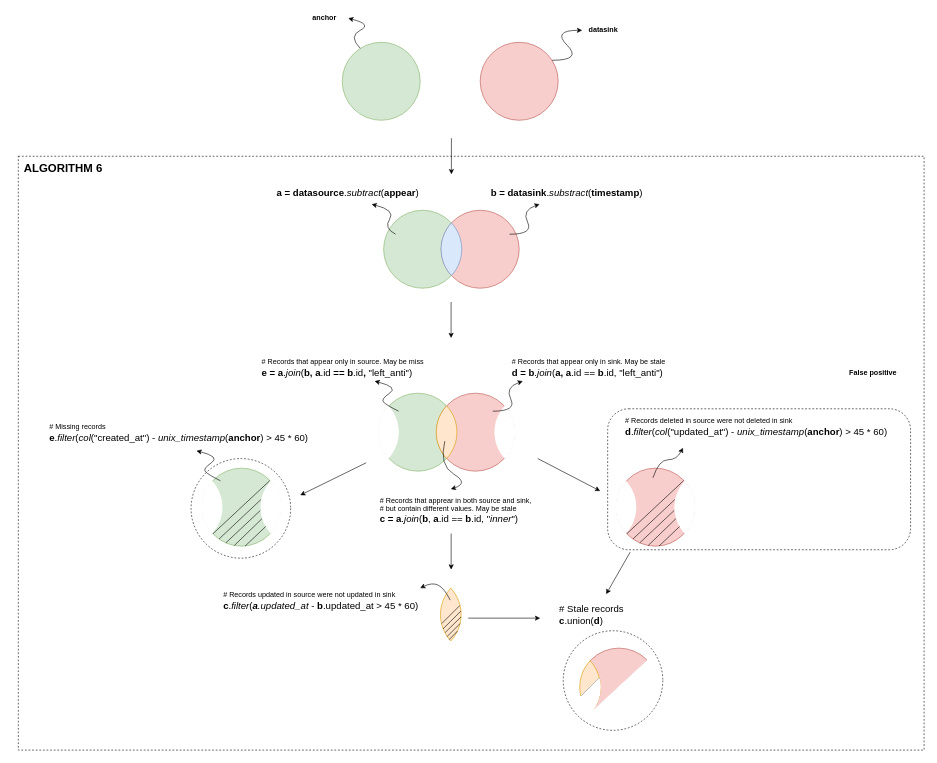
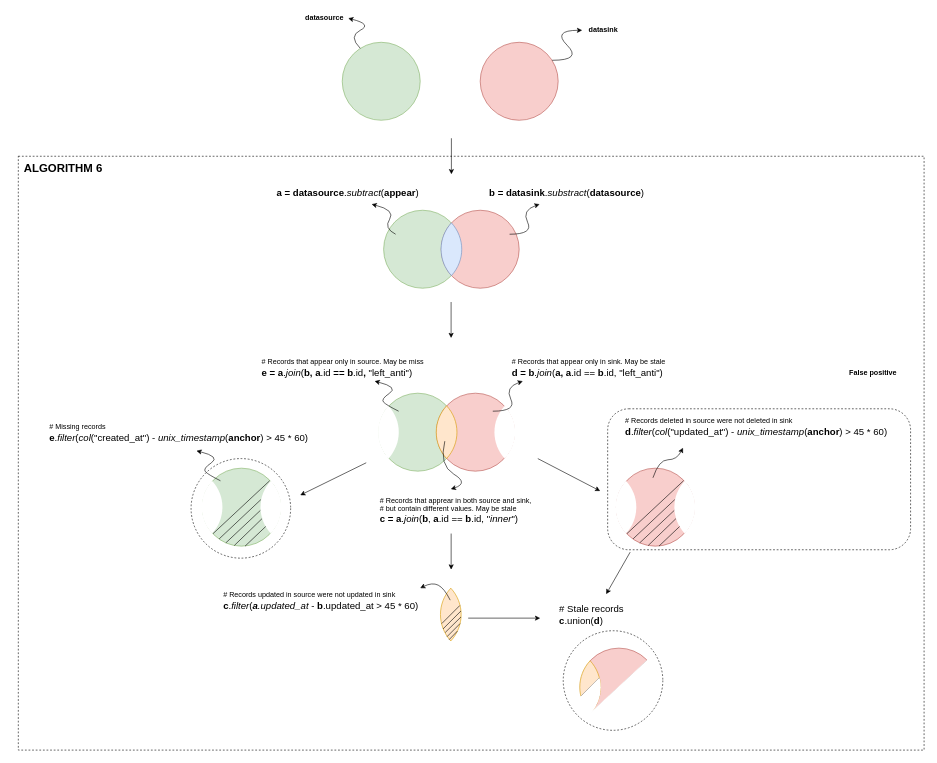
(325, 18) -> (325, 18)
(567, 192) -> (567, 192)
